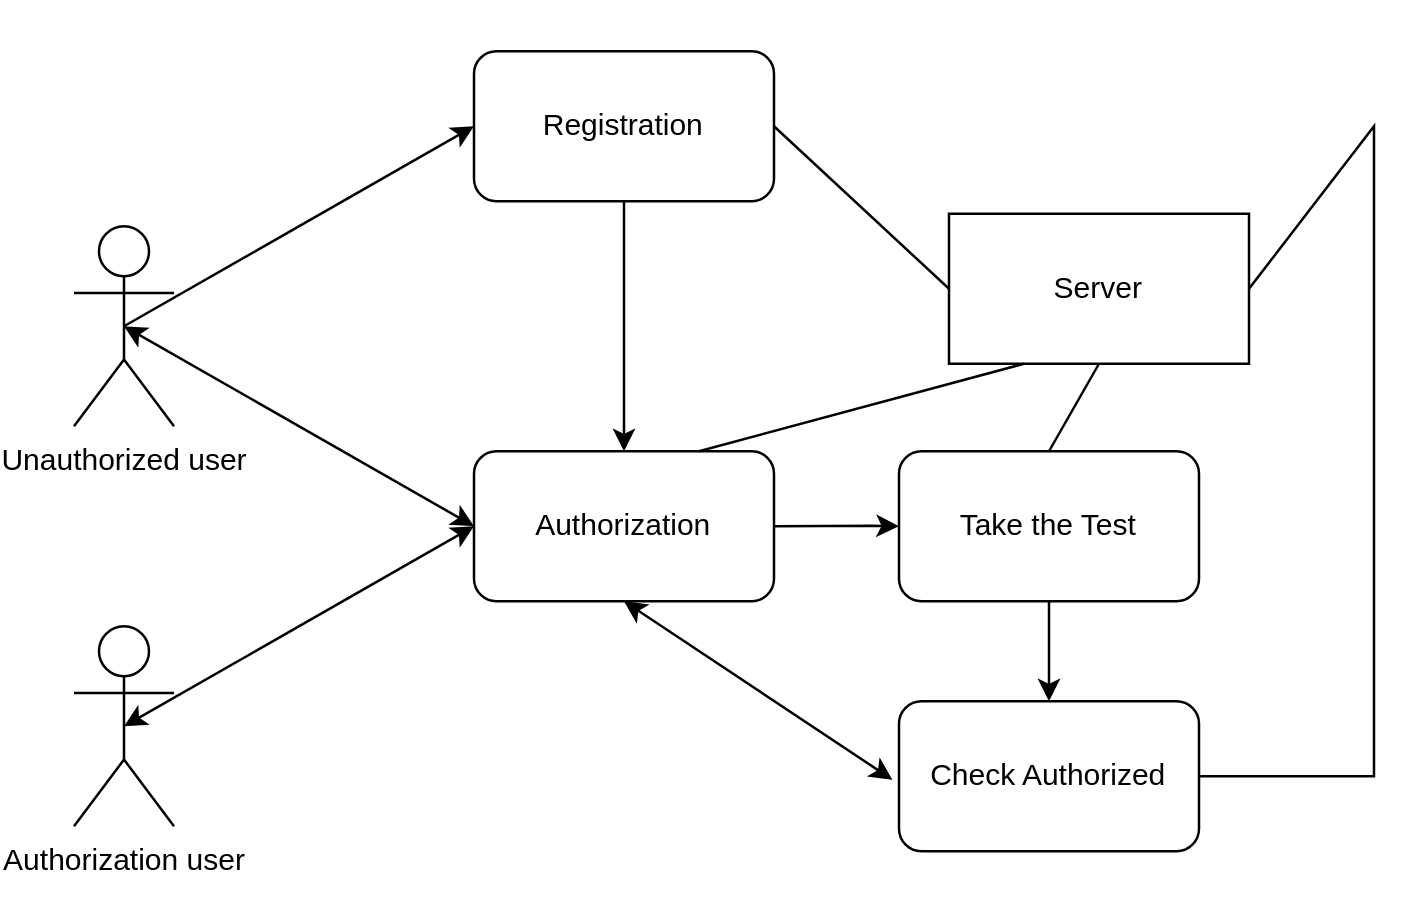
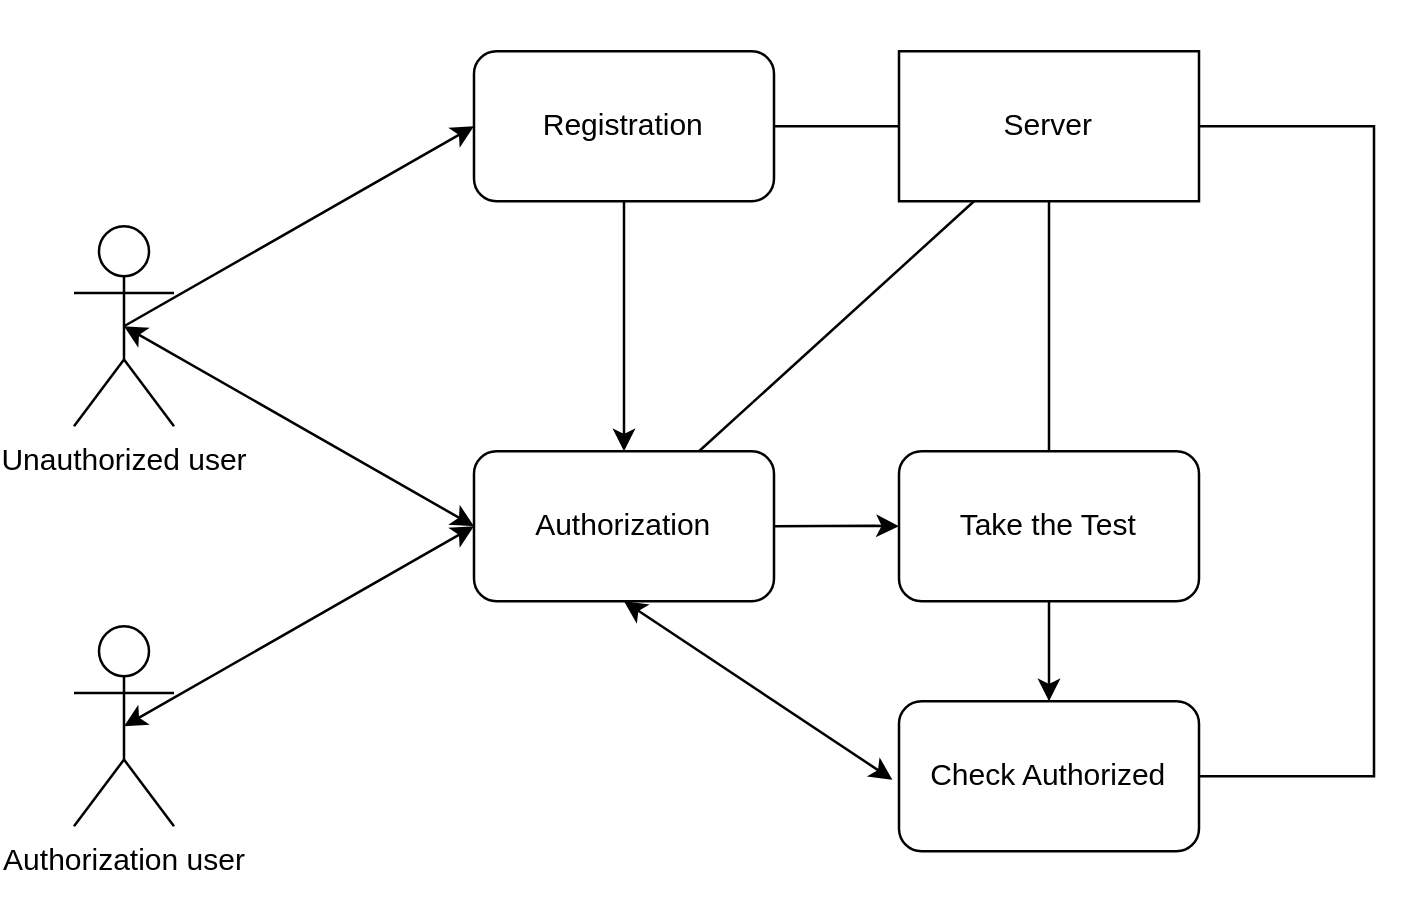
(1099, 289) -> (1049, 126)
